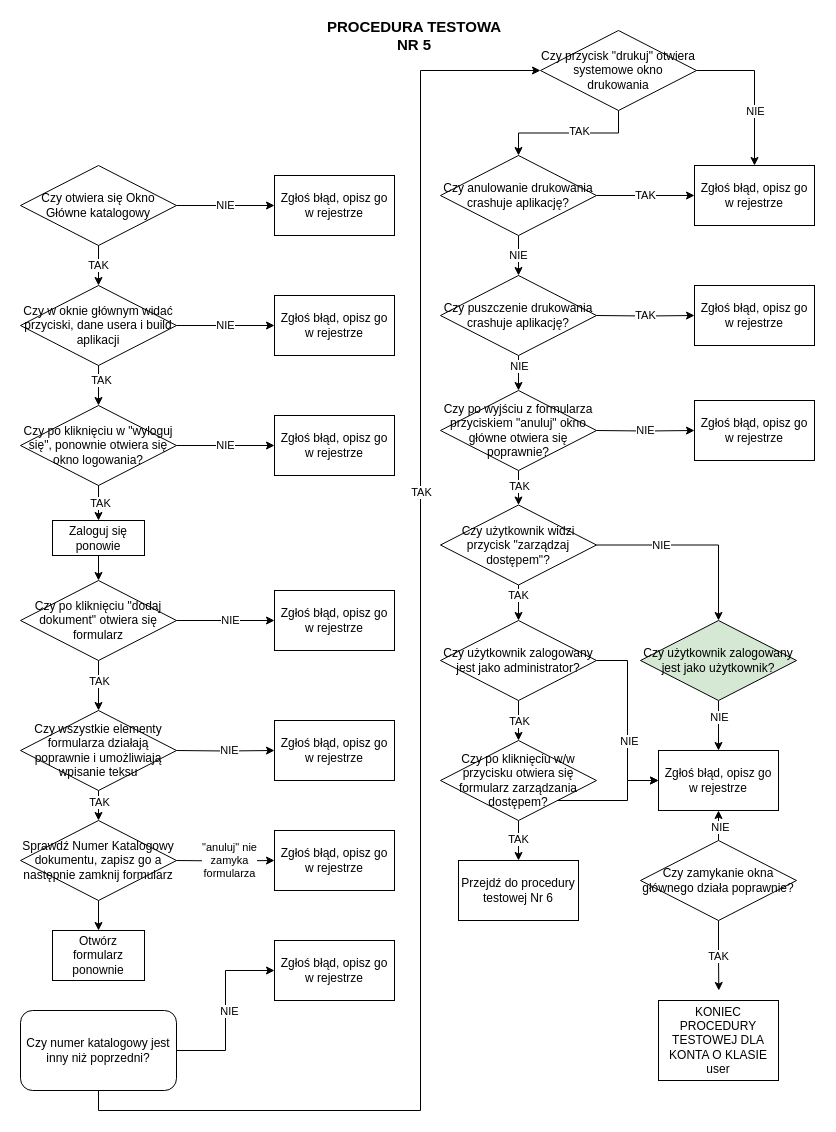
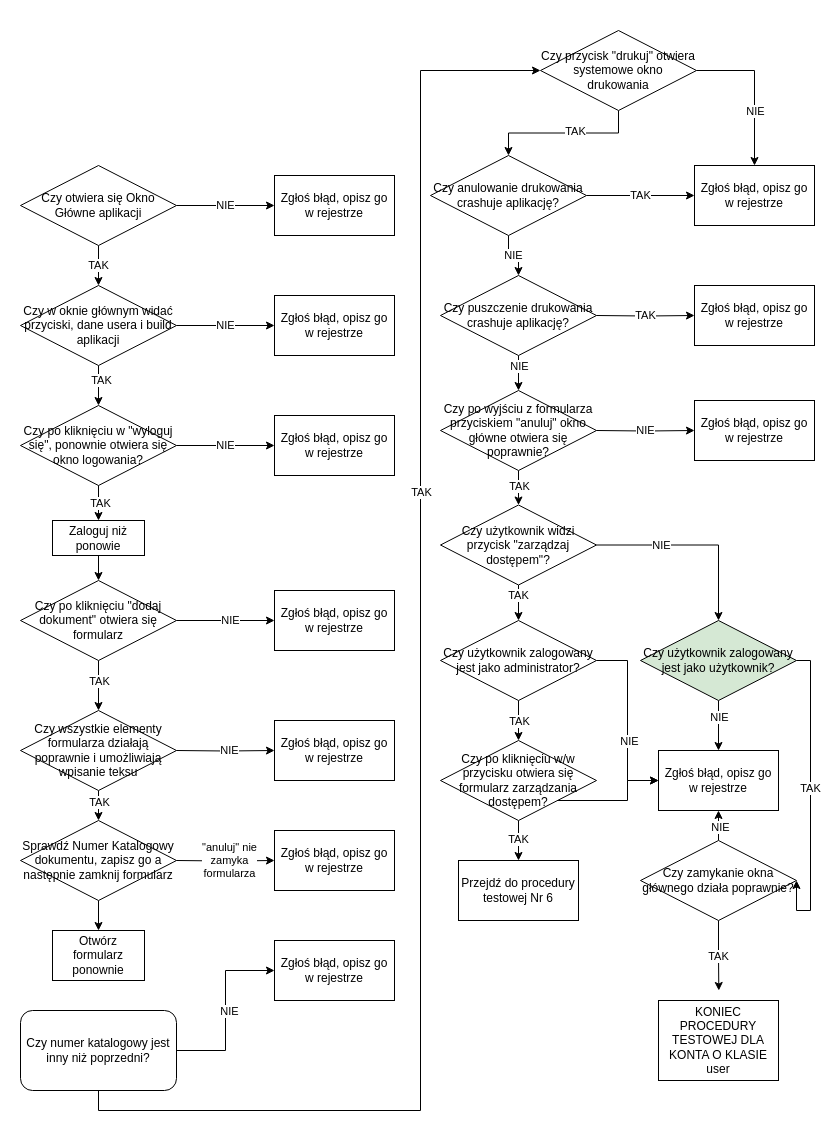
(415, 36) -> none
(519, 196) -> (509, 196)
(99, 206) -> (99, 206)
(99, 539) -> (99, 539)
none -> (811, 797)
